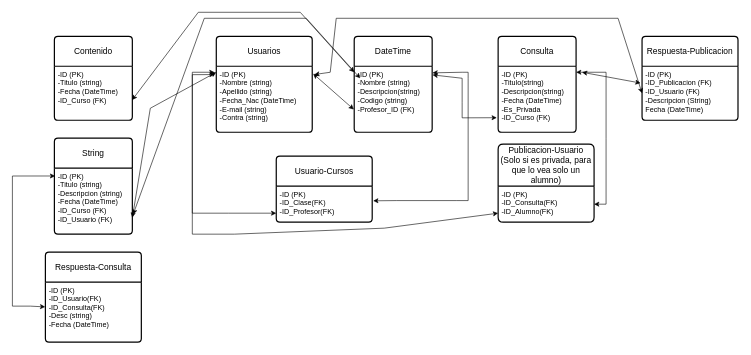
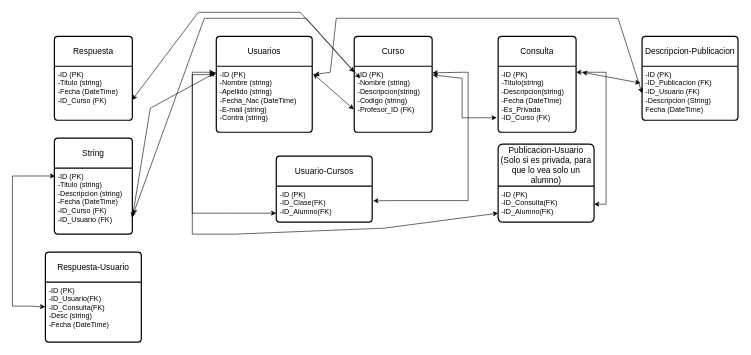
(93, 51) -> (93, 51)
(393, 51) -> (393, 51)
(690, 51) -> (690, 51)
(312, 203) -> (307, 203)
(93, 267) -> (93, 267)
